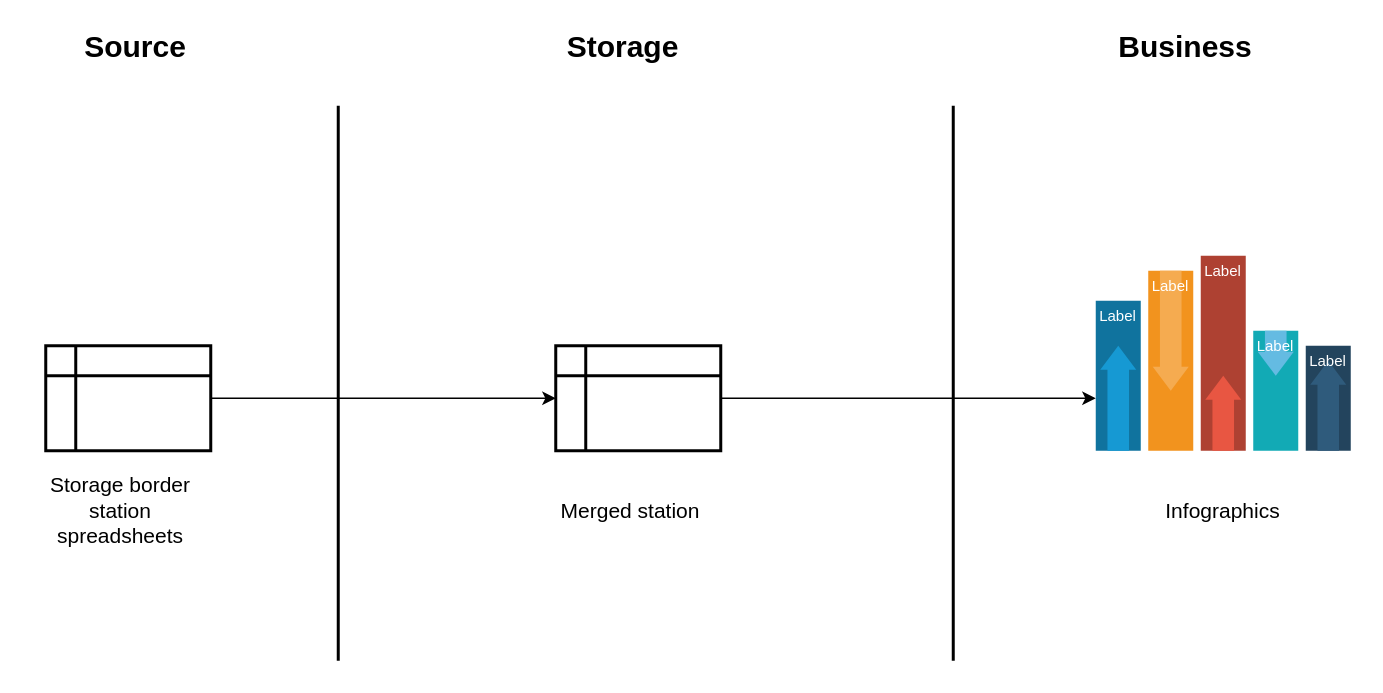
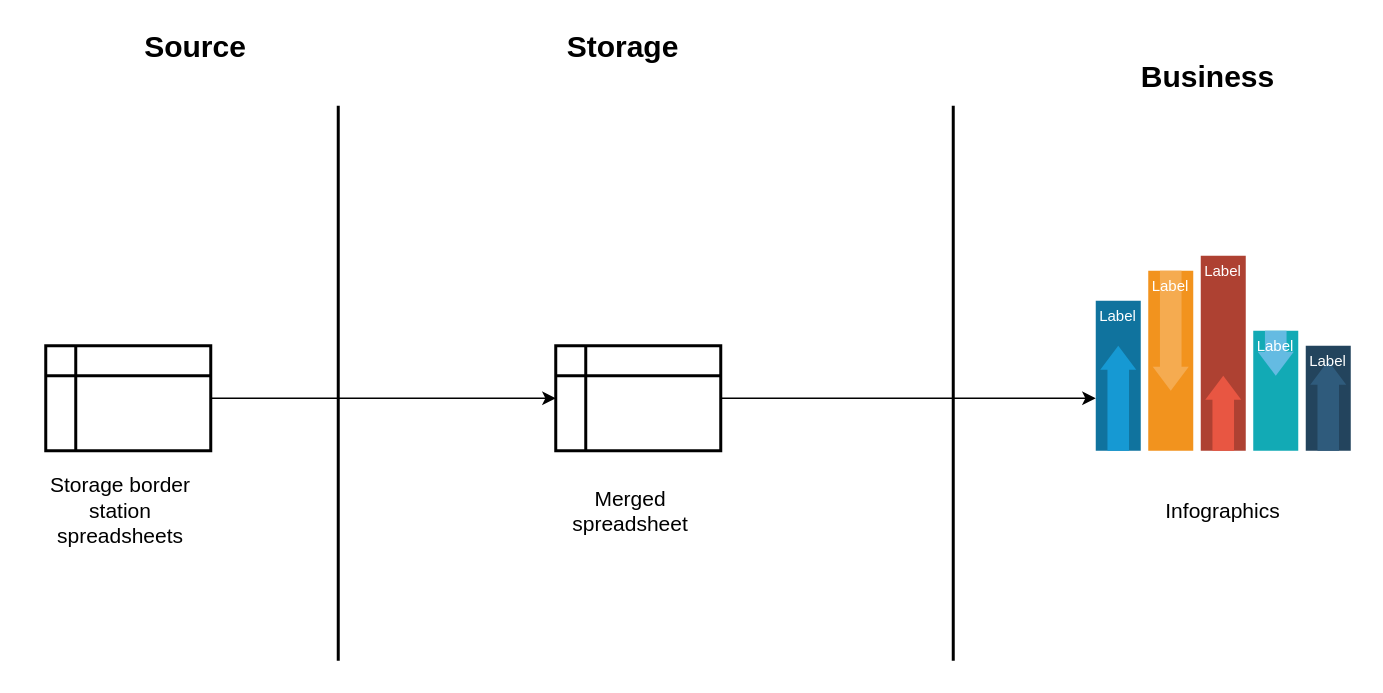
(136, 46) -> (196, 46)
(1186, 46) -> (1208, 76)
(631, 511) -> (631, 511)
